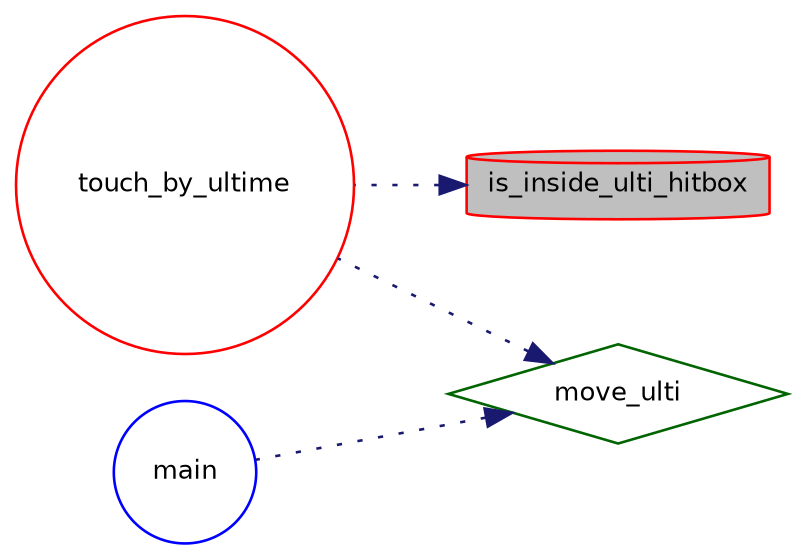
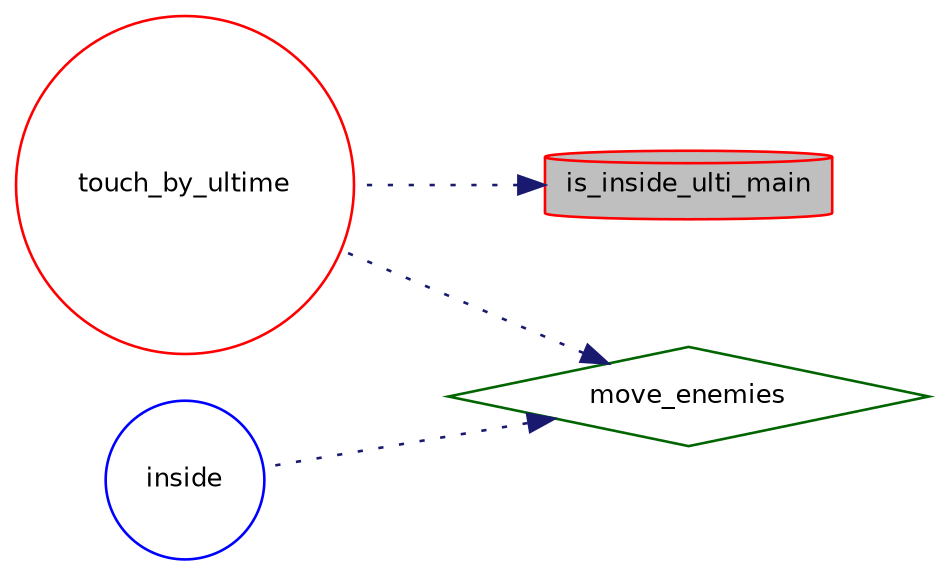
(618, 185) -> (689, 185)
(618, 394) -> (689, 397)
(185, 472) -> (185, 480)
